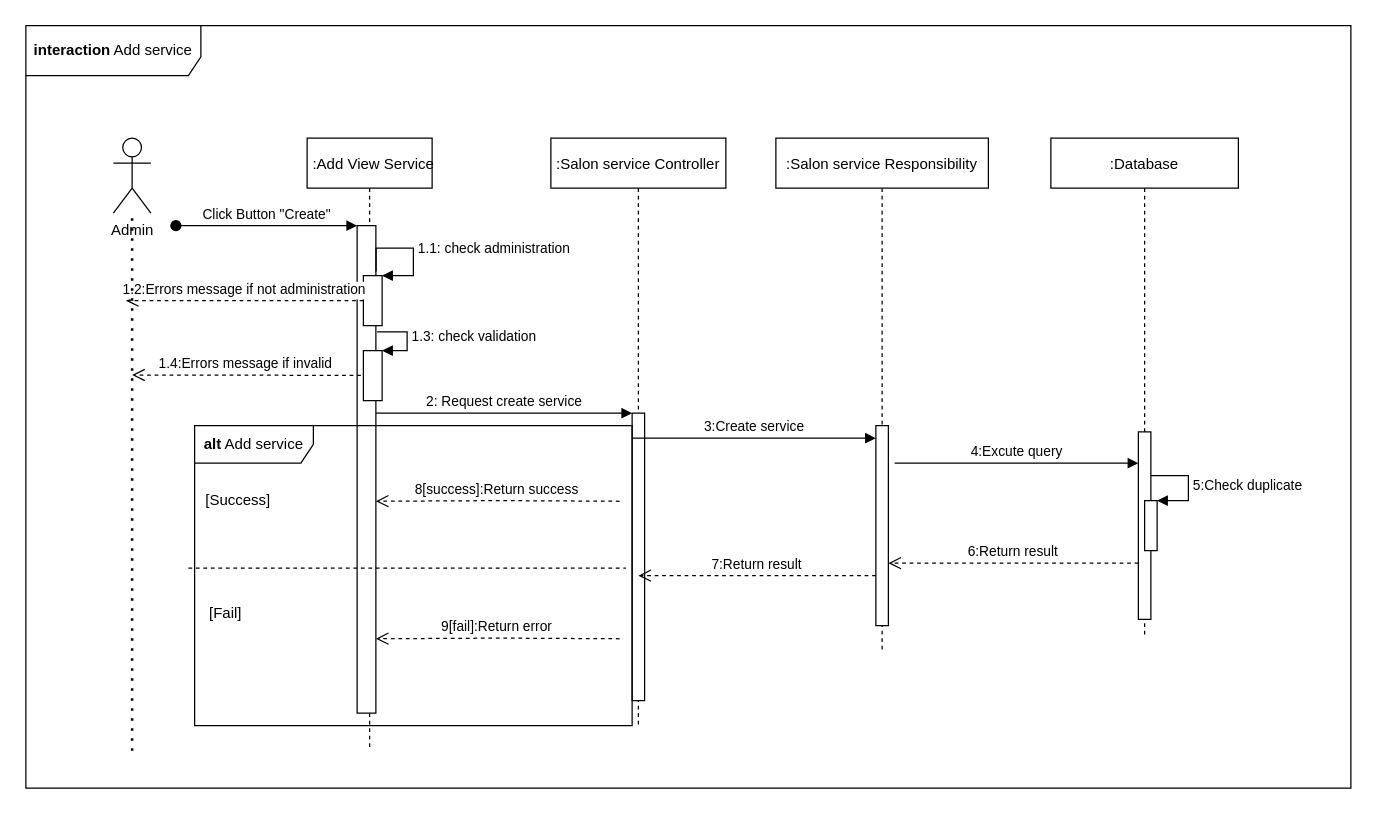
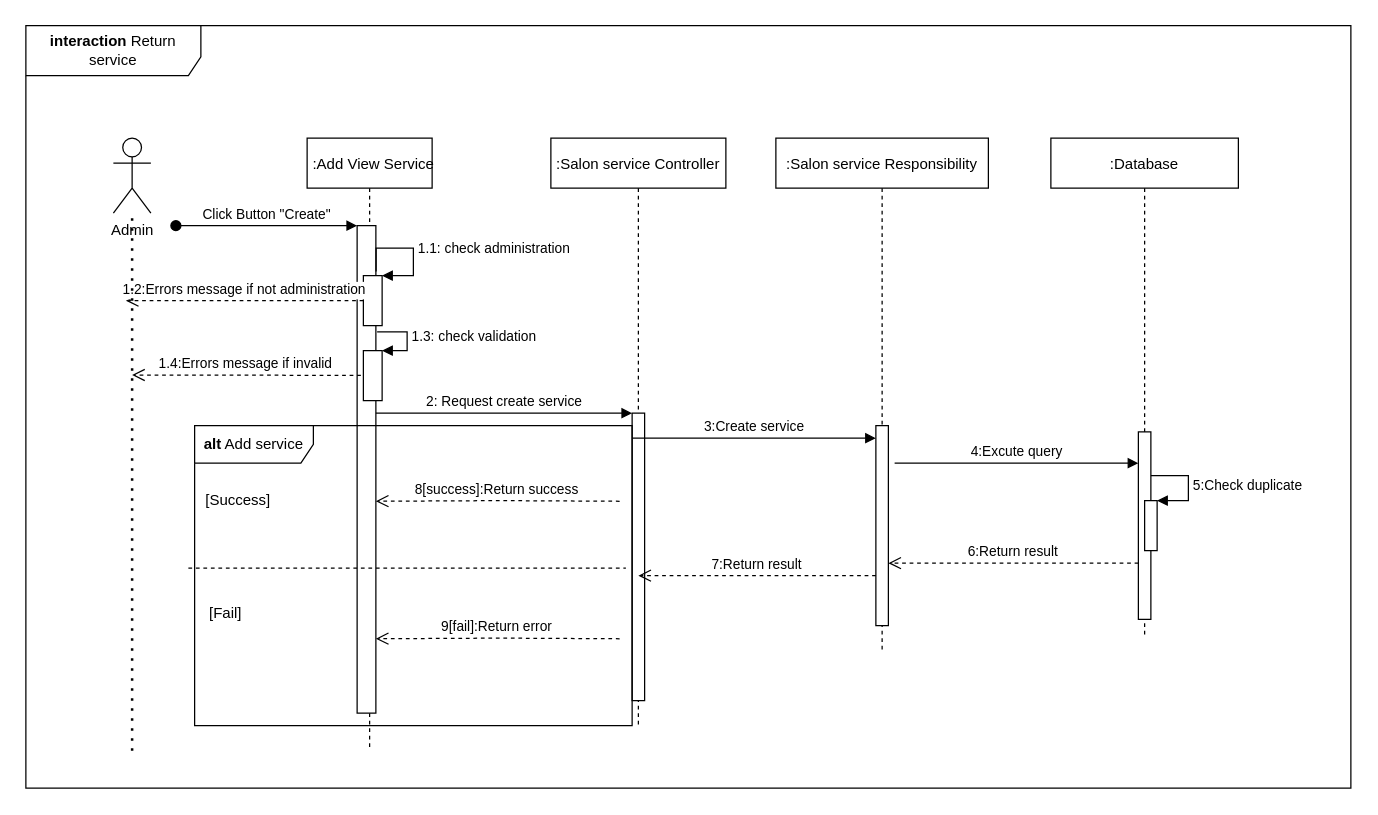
(113, 51) -> (113, 51)
